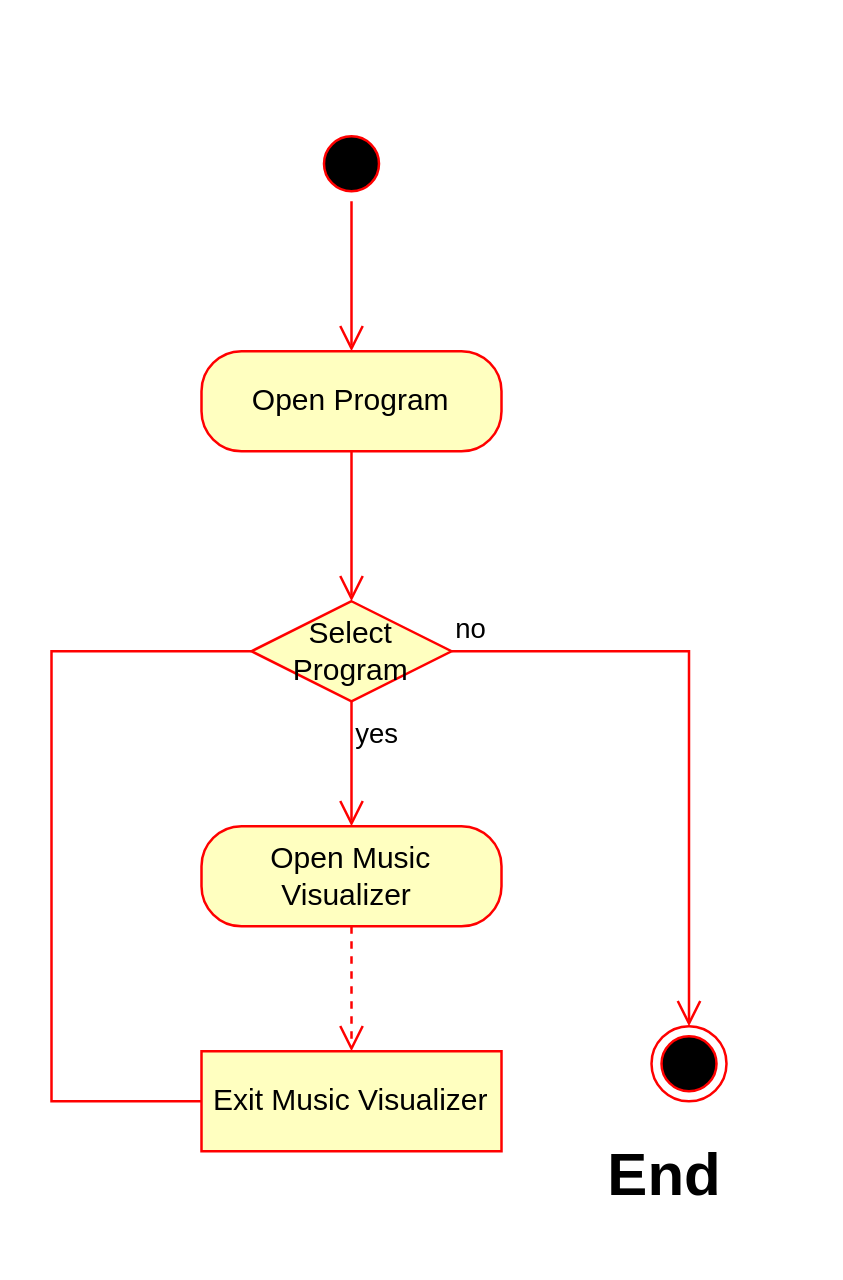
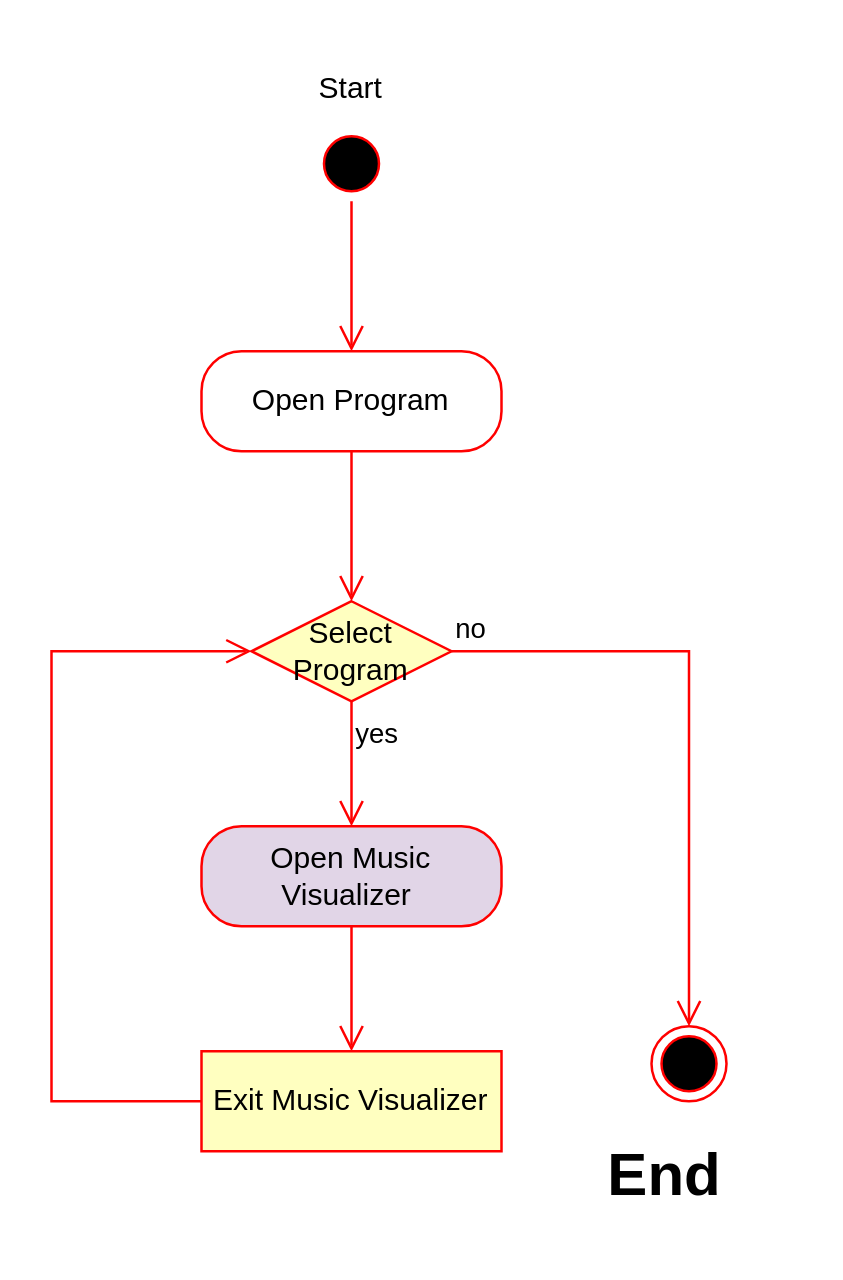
none -> (351, 89)
(351, 401) -> (351, 401)
(244, 651) -> (243, 651)
(351, 876) -> (351, 876)
(351, 987) -> (351, 987)
